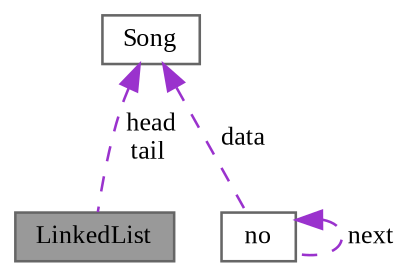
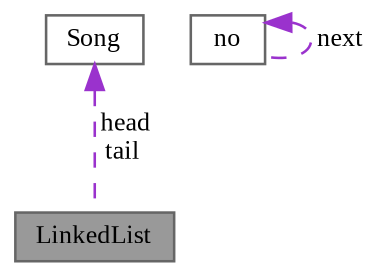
(211, 150) -> none
